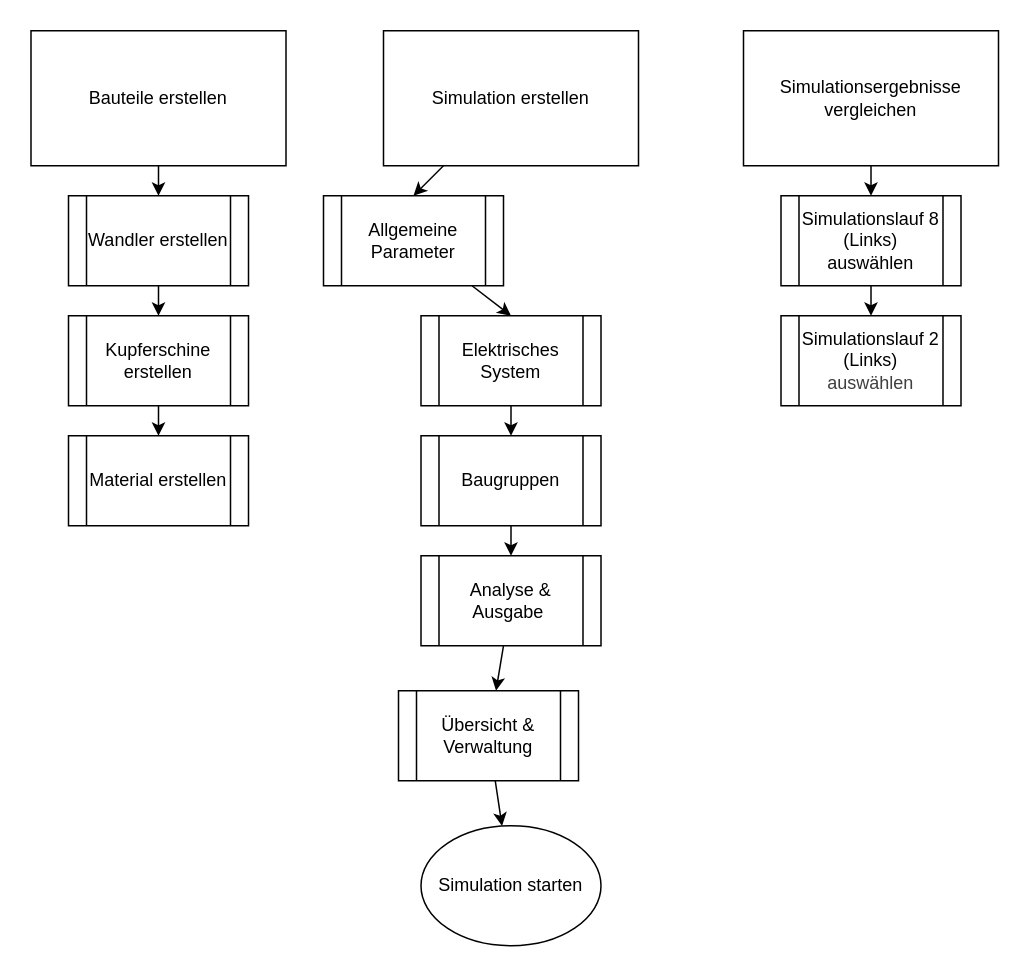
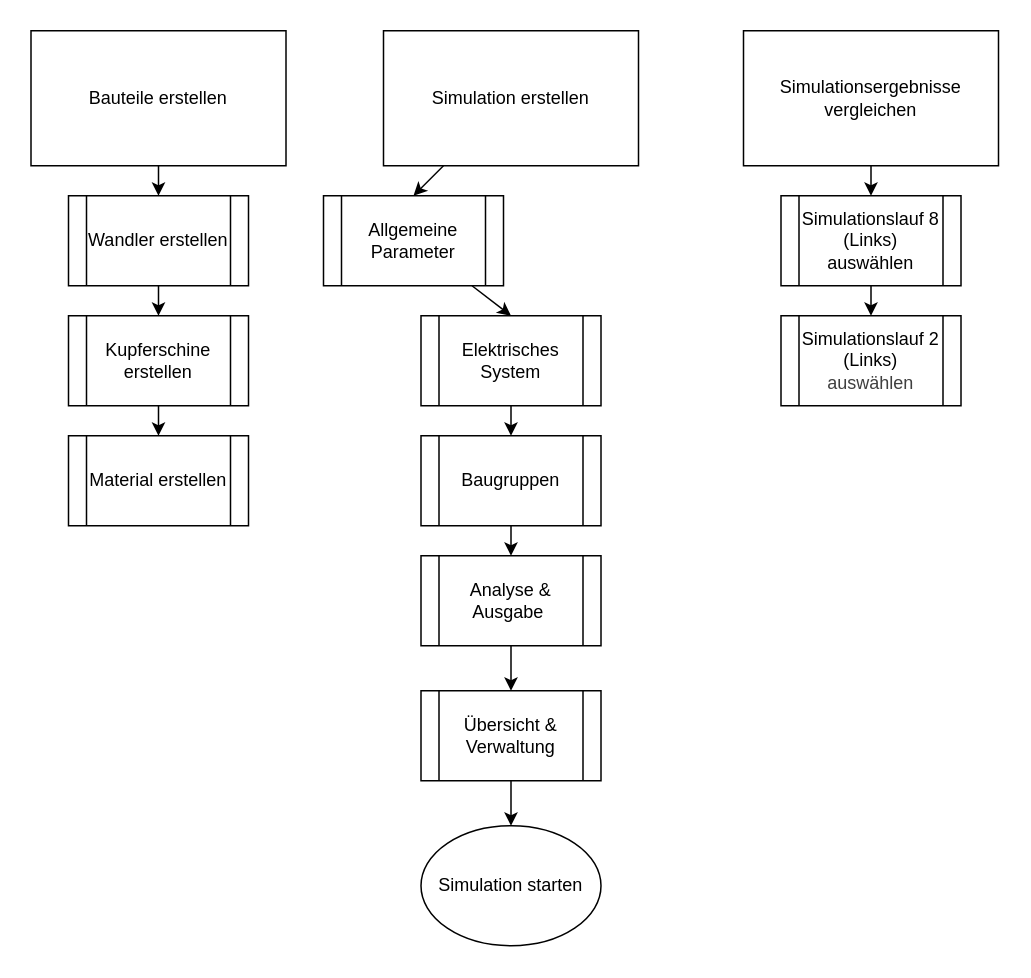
(488, 736) -> (511, 736)
